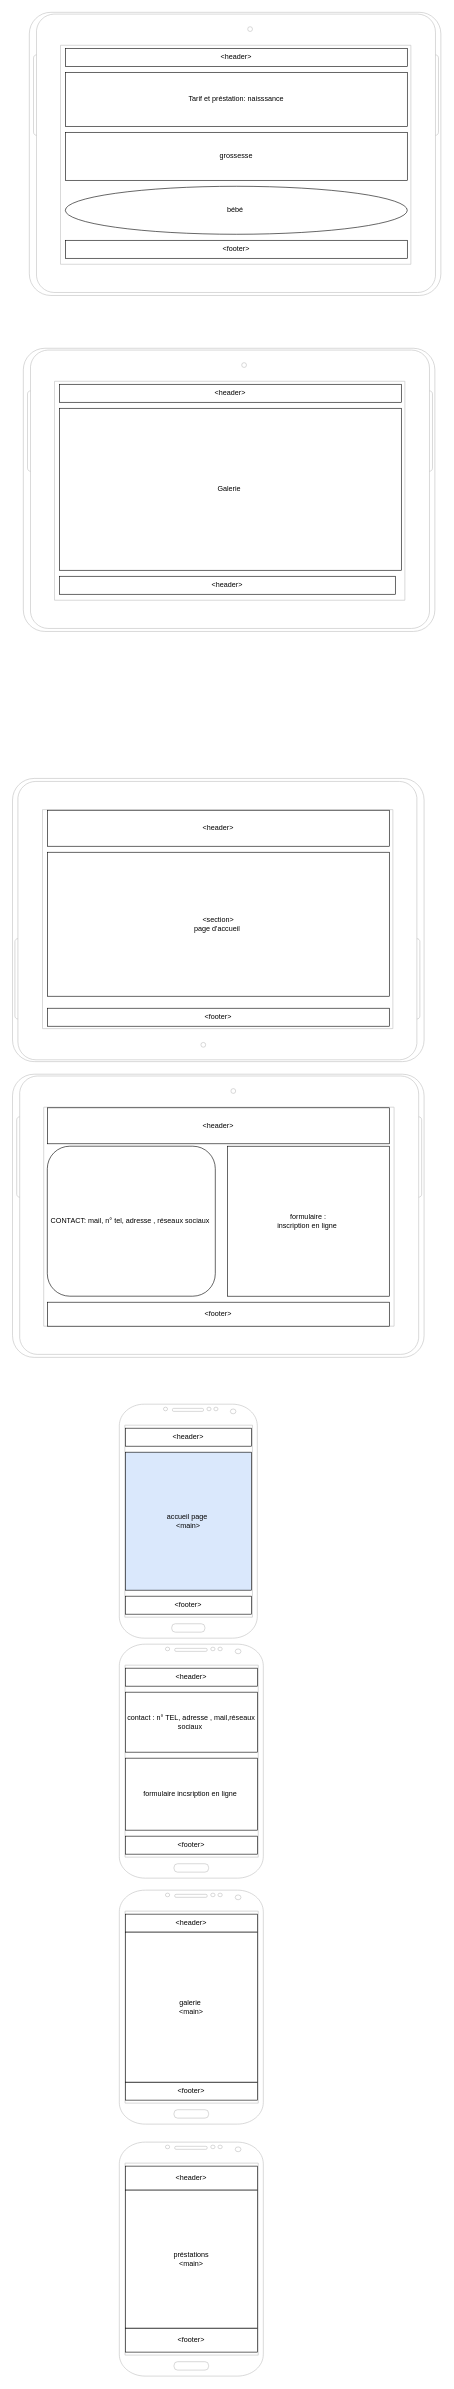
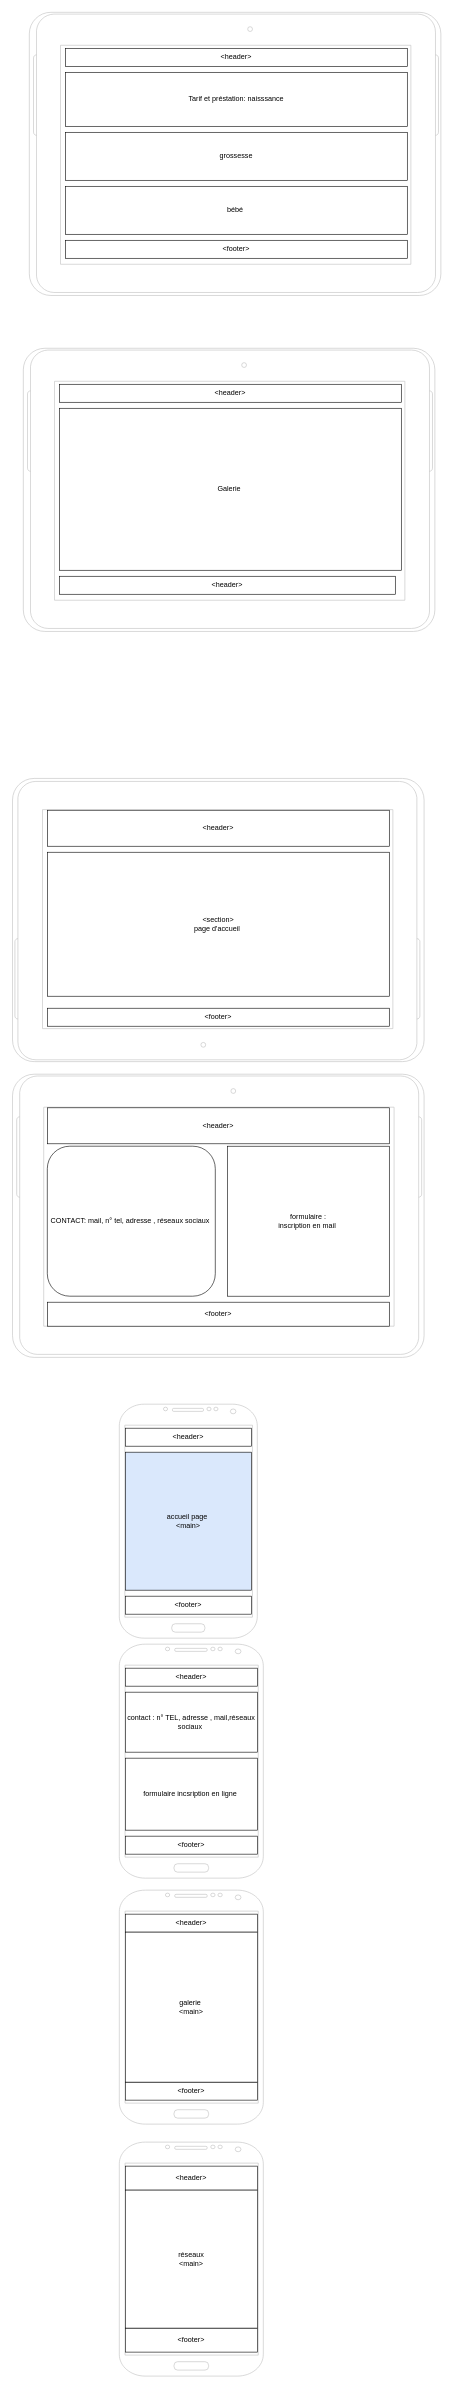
(236, 210) -> (236, 210)
(308, 1221) -> (308, 1221)
(191, 2259) -> (191, 2259)
